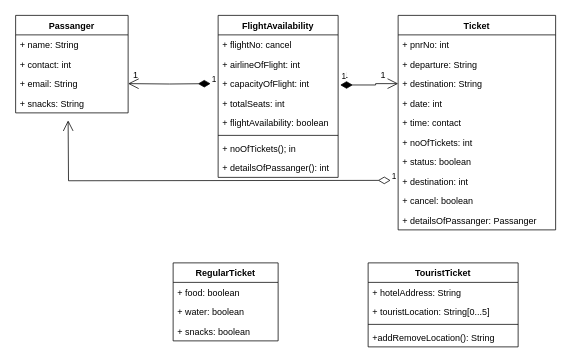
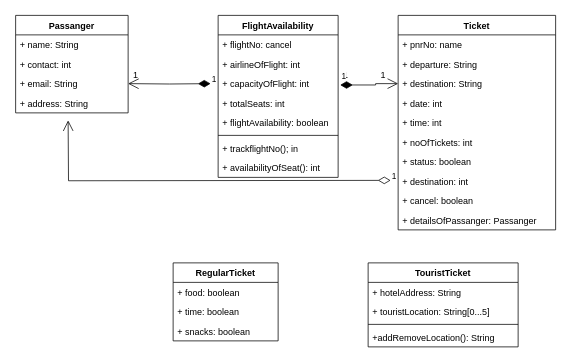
(428, 45) -> (431, 45)
(55, 104) -> (58, 104)
(435, 123) -> (424, 123)
(264, 149) -> (268, 149)
(283, 168) -> (280, 168)
(213, 312) -> (209, 312)
